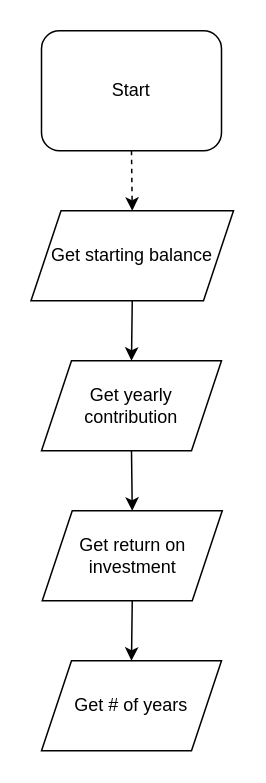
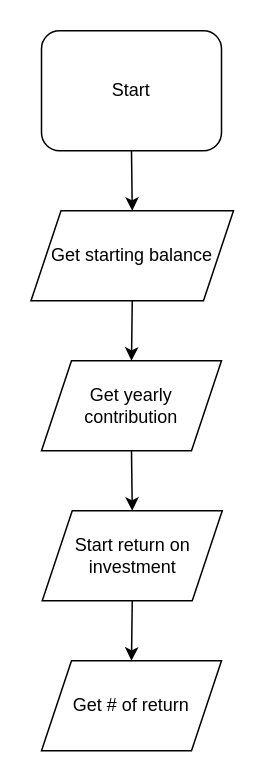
(132, 175) -> (132, 175)
(133, 556) -> (133, 556)
(131, 706) -> (131, 706)
